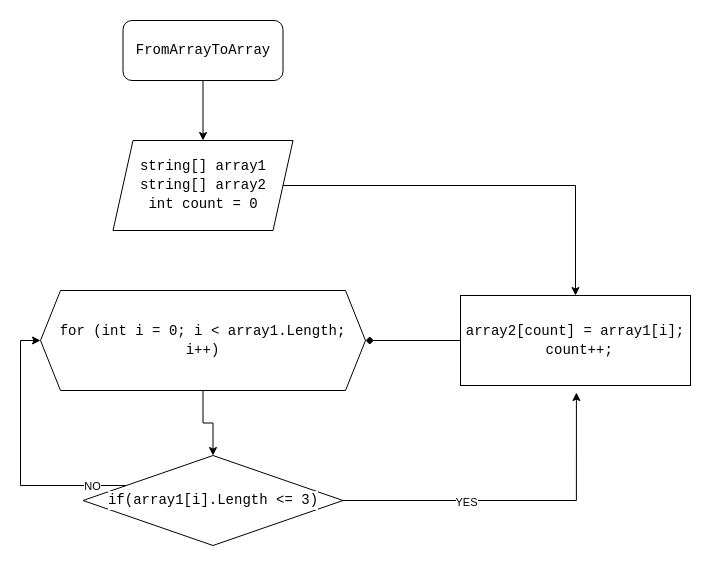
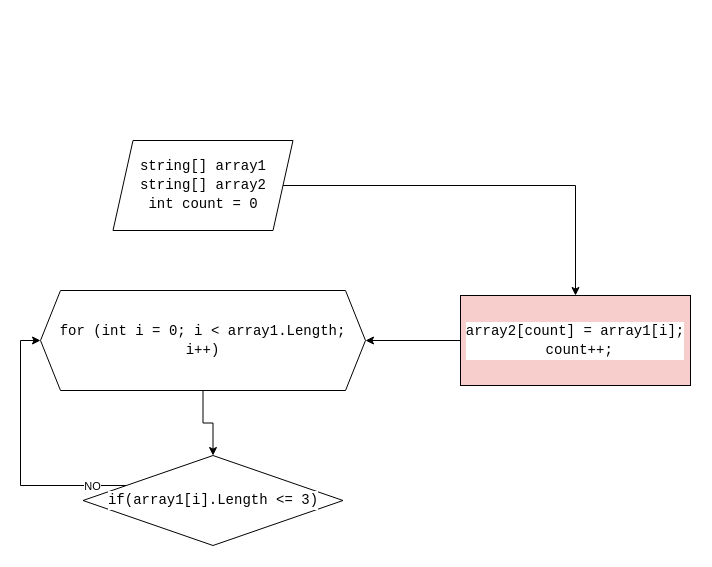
(203, 51) -> none
(203, 107) -> none
(374, 341) -> (373, 341)
(576, 341) -> (576, 341)
(510, 501) -> none
